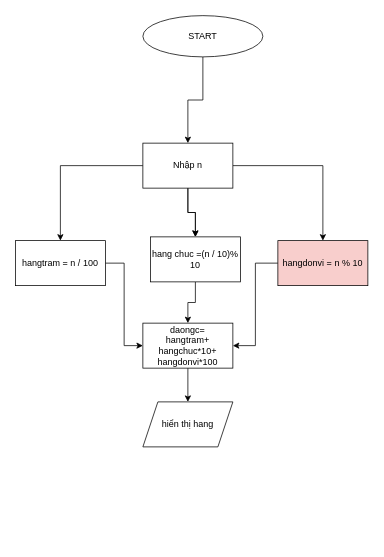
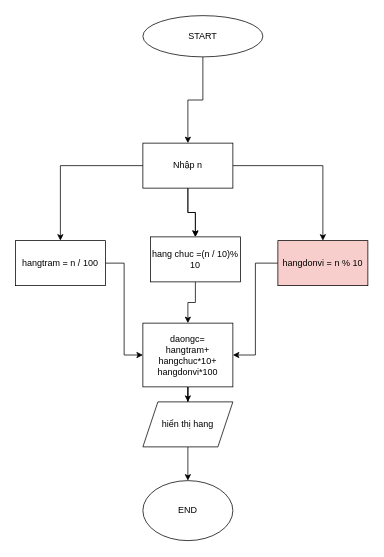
(188, 345) -> (188, 355)
none -> (188, 474)
none -> (188, 510)
